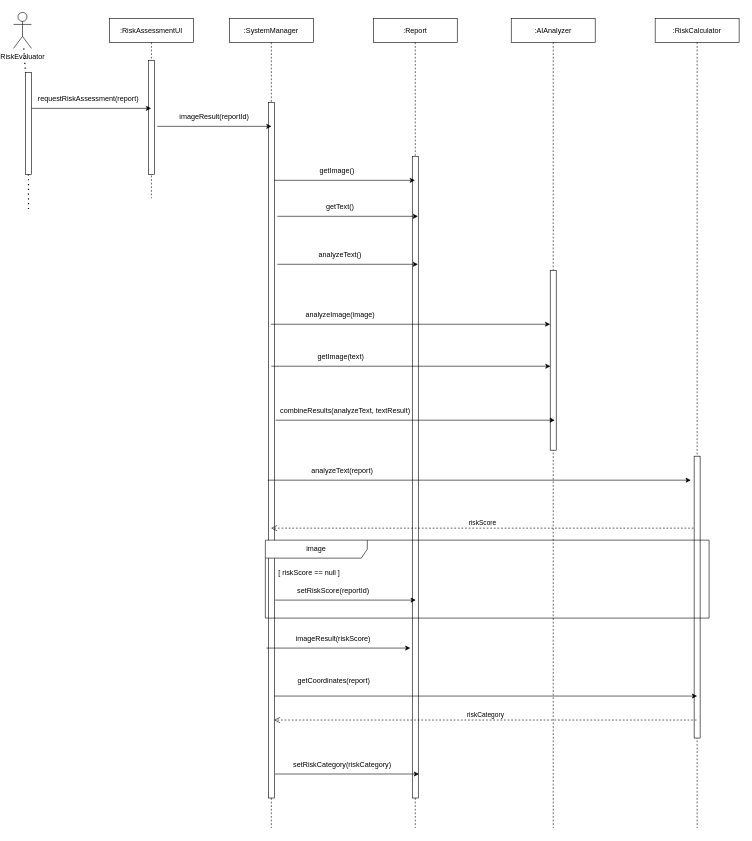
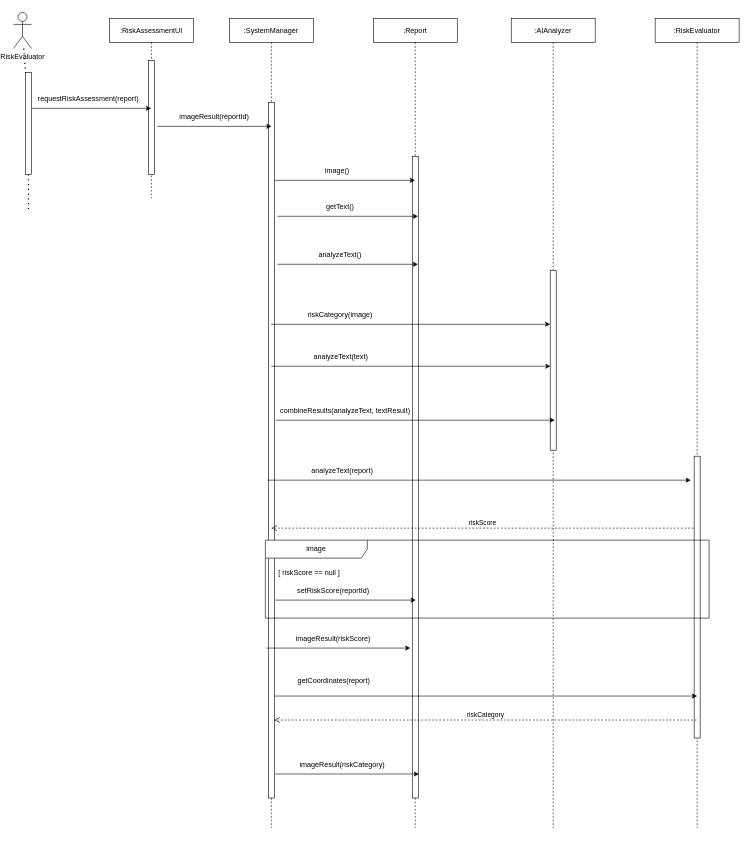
(698, 30) -> (698, 30)
(338, 171) -> (338, 171)
(341, 315) -> (341, 315)
(341, 357) -> (341, 357)
(343, 765) -> (343, 765)
